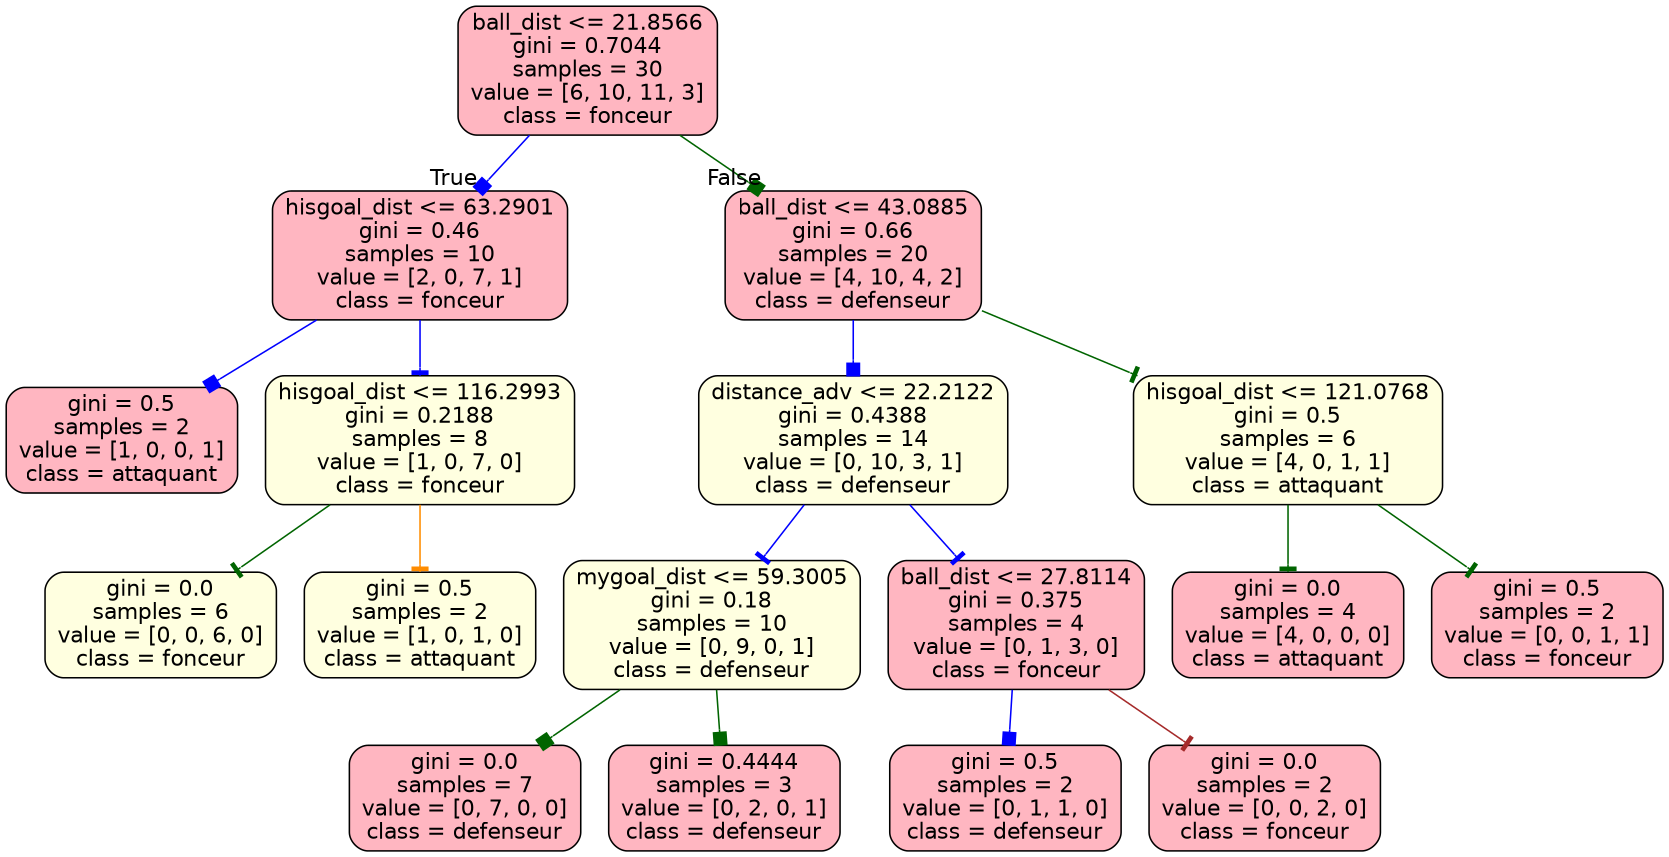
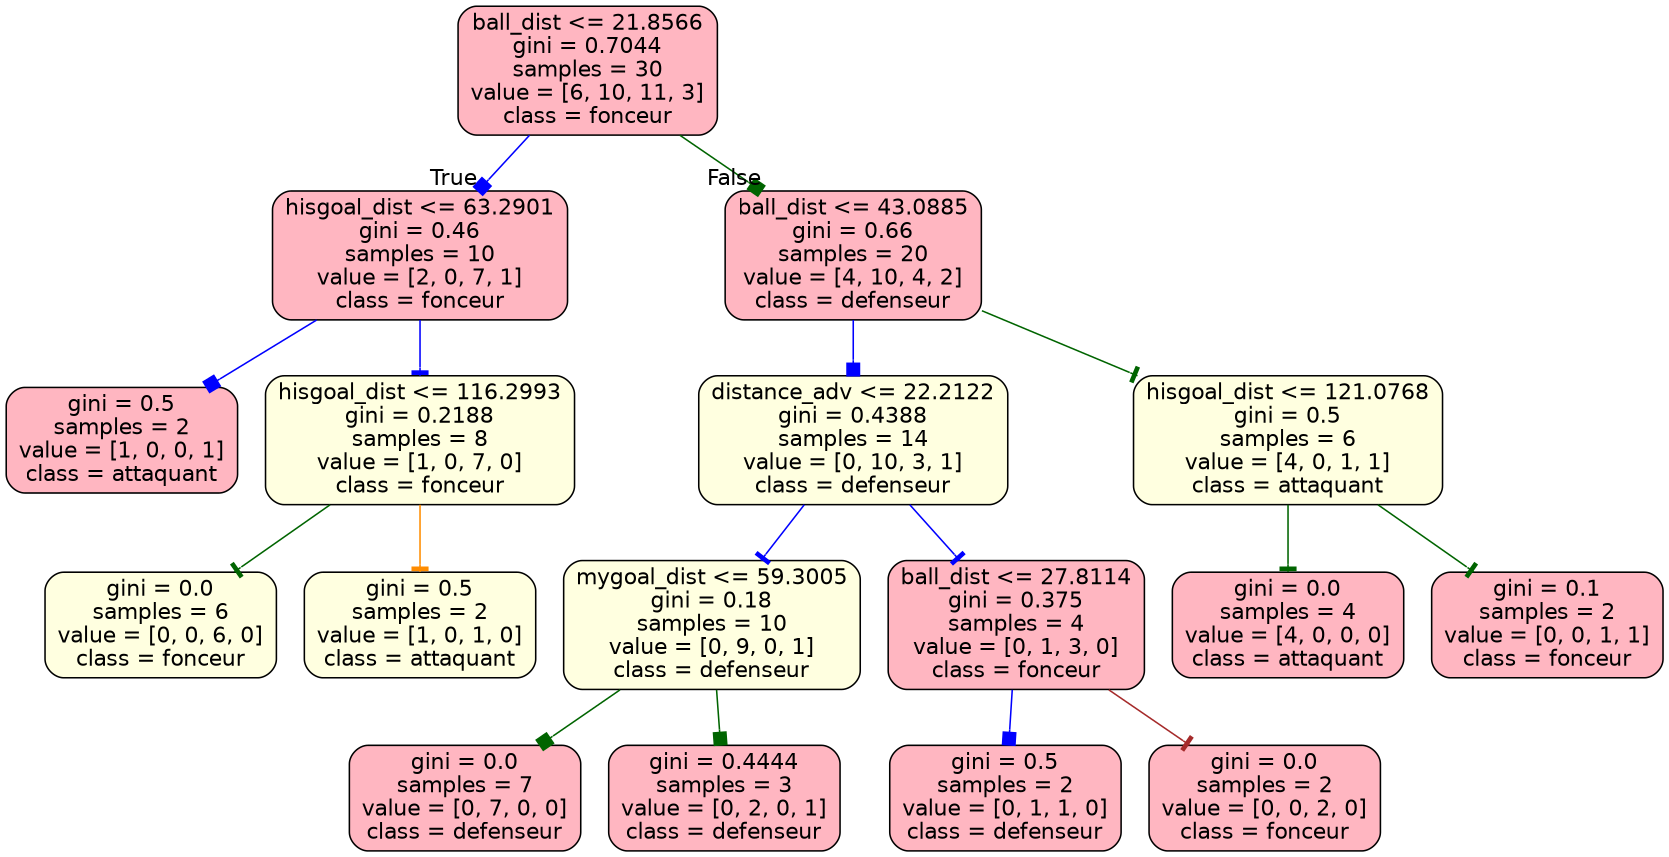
(1547, 625) -> (1547, 625)
